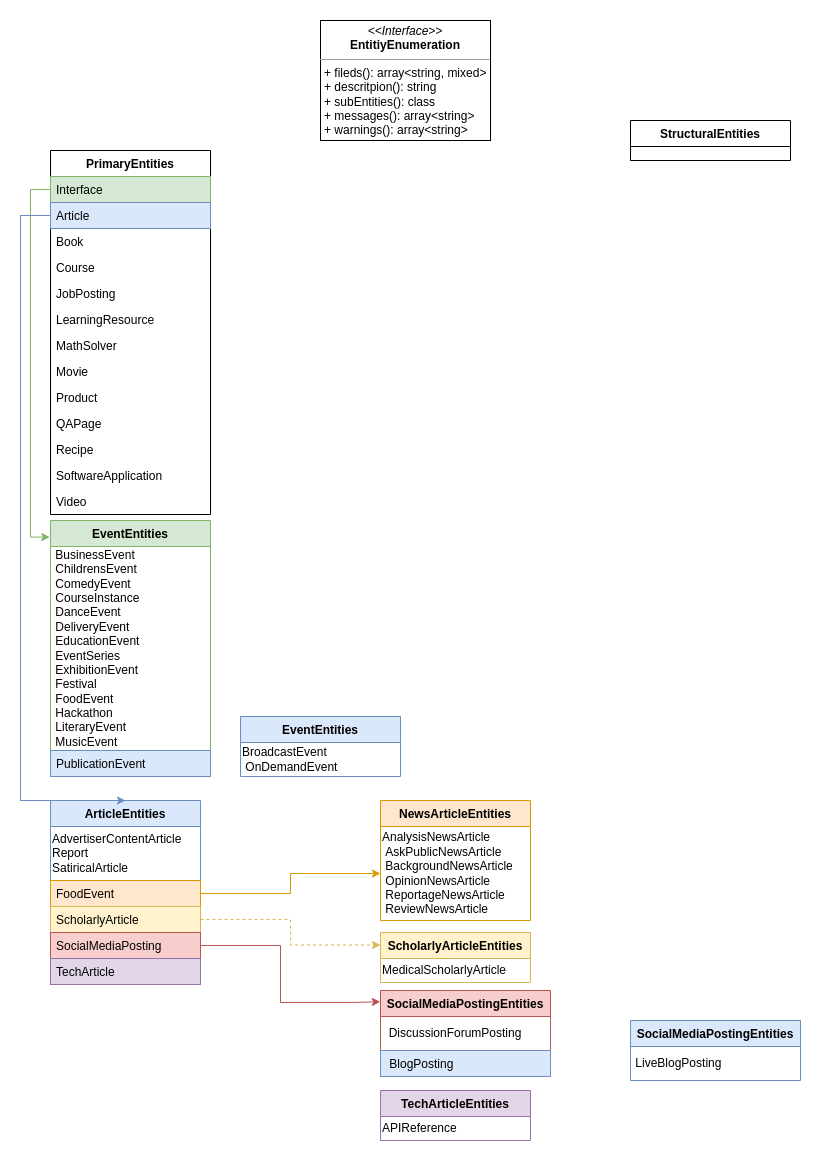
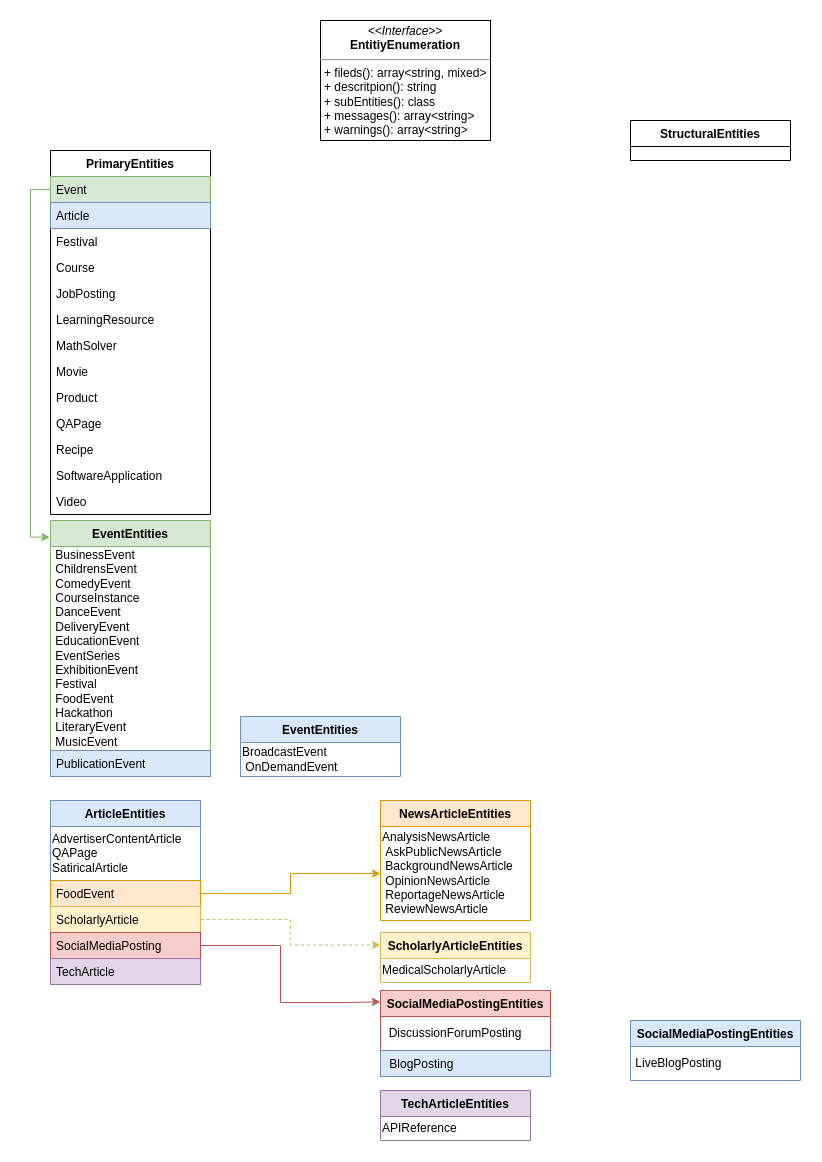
(86, 190) -> (73, 190)
(69, 242) -> (80, 242)
(21, 509) -> none
(127, 854) -> (127, 854)
